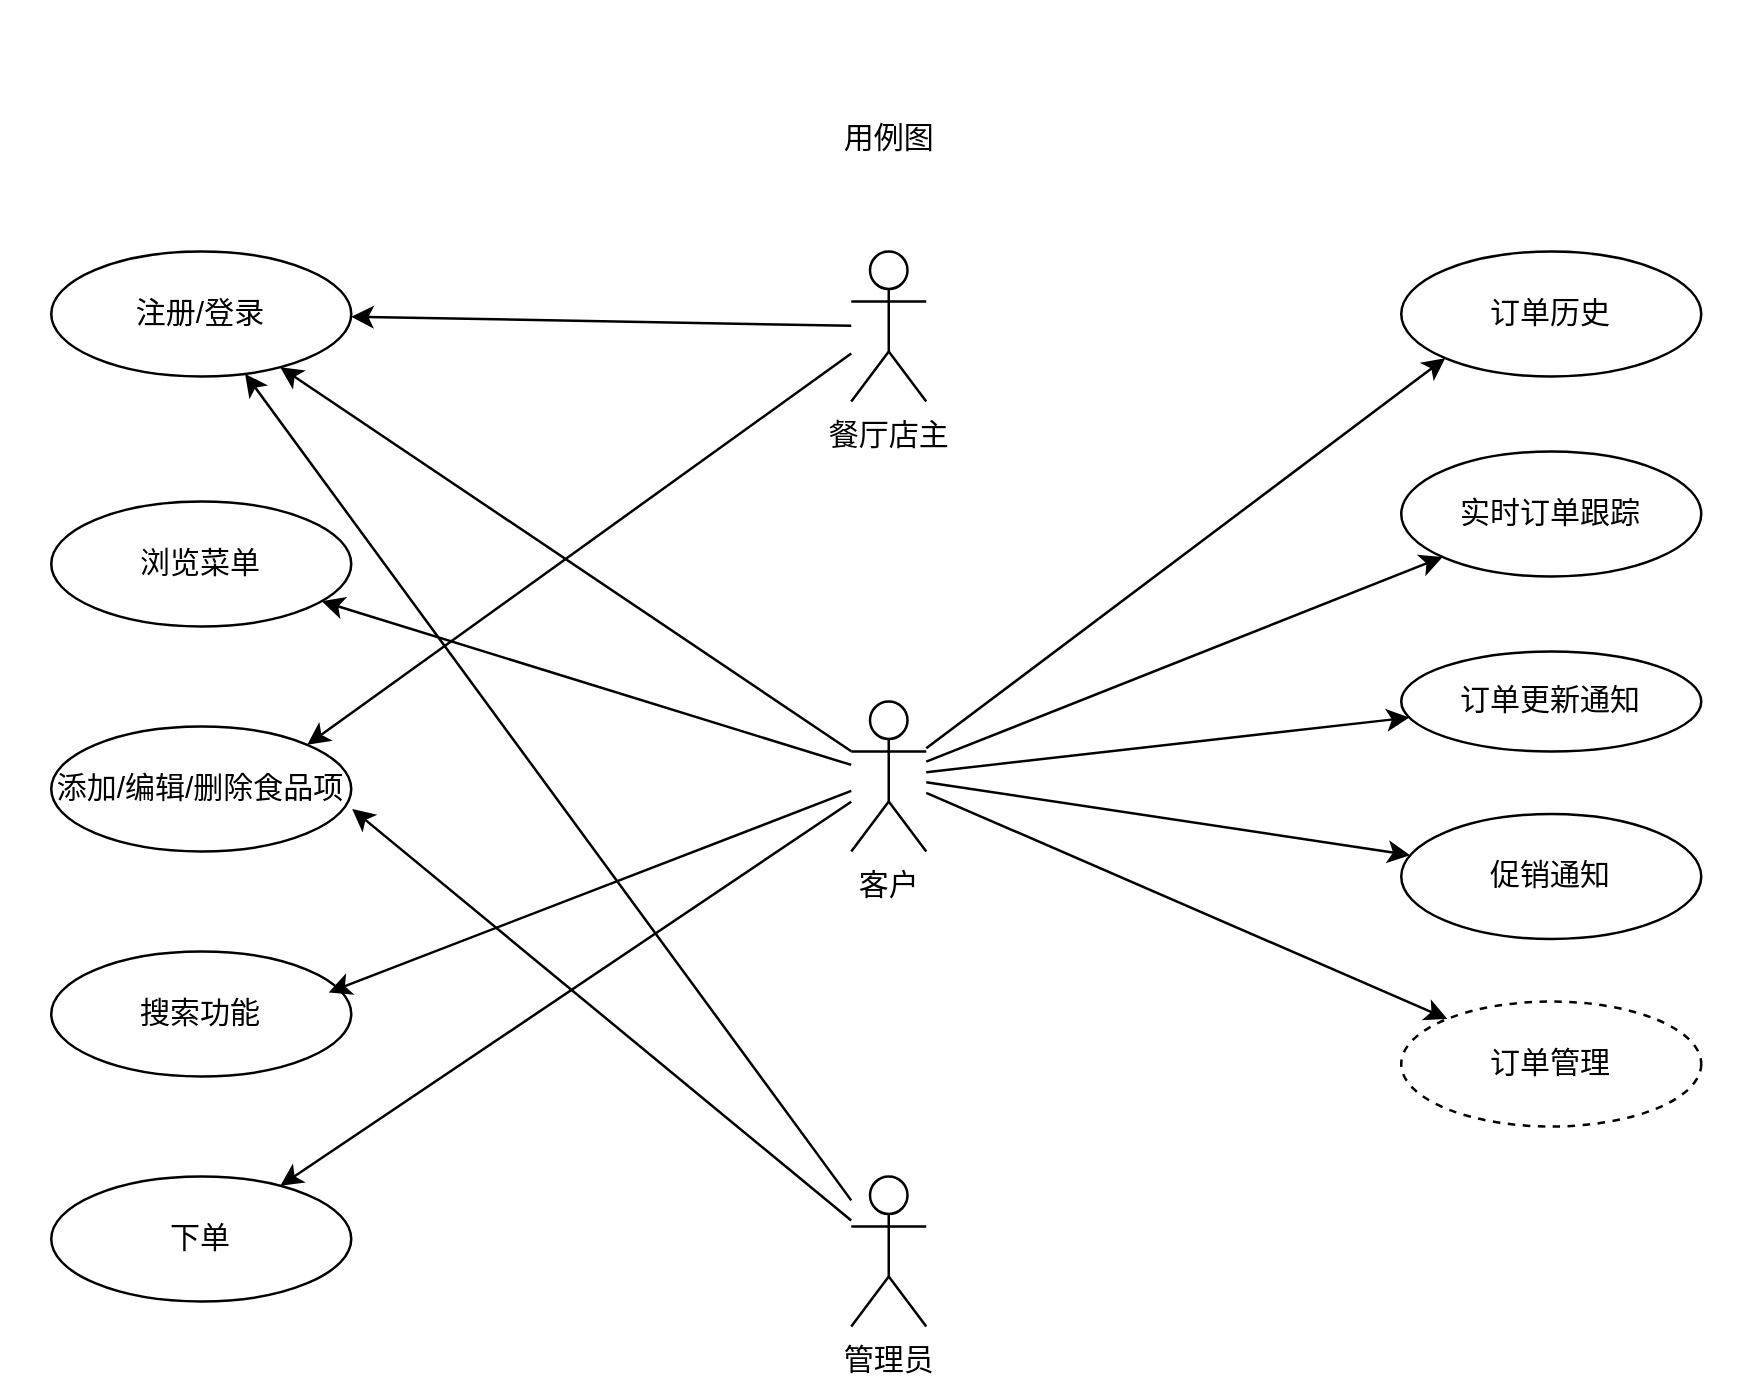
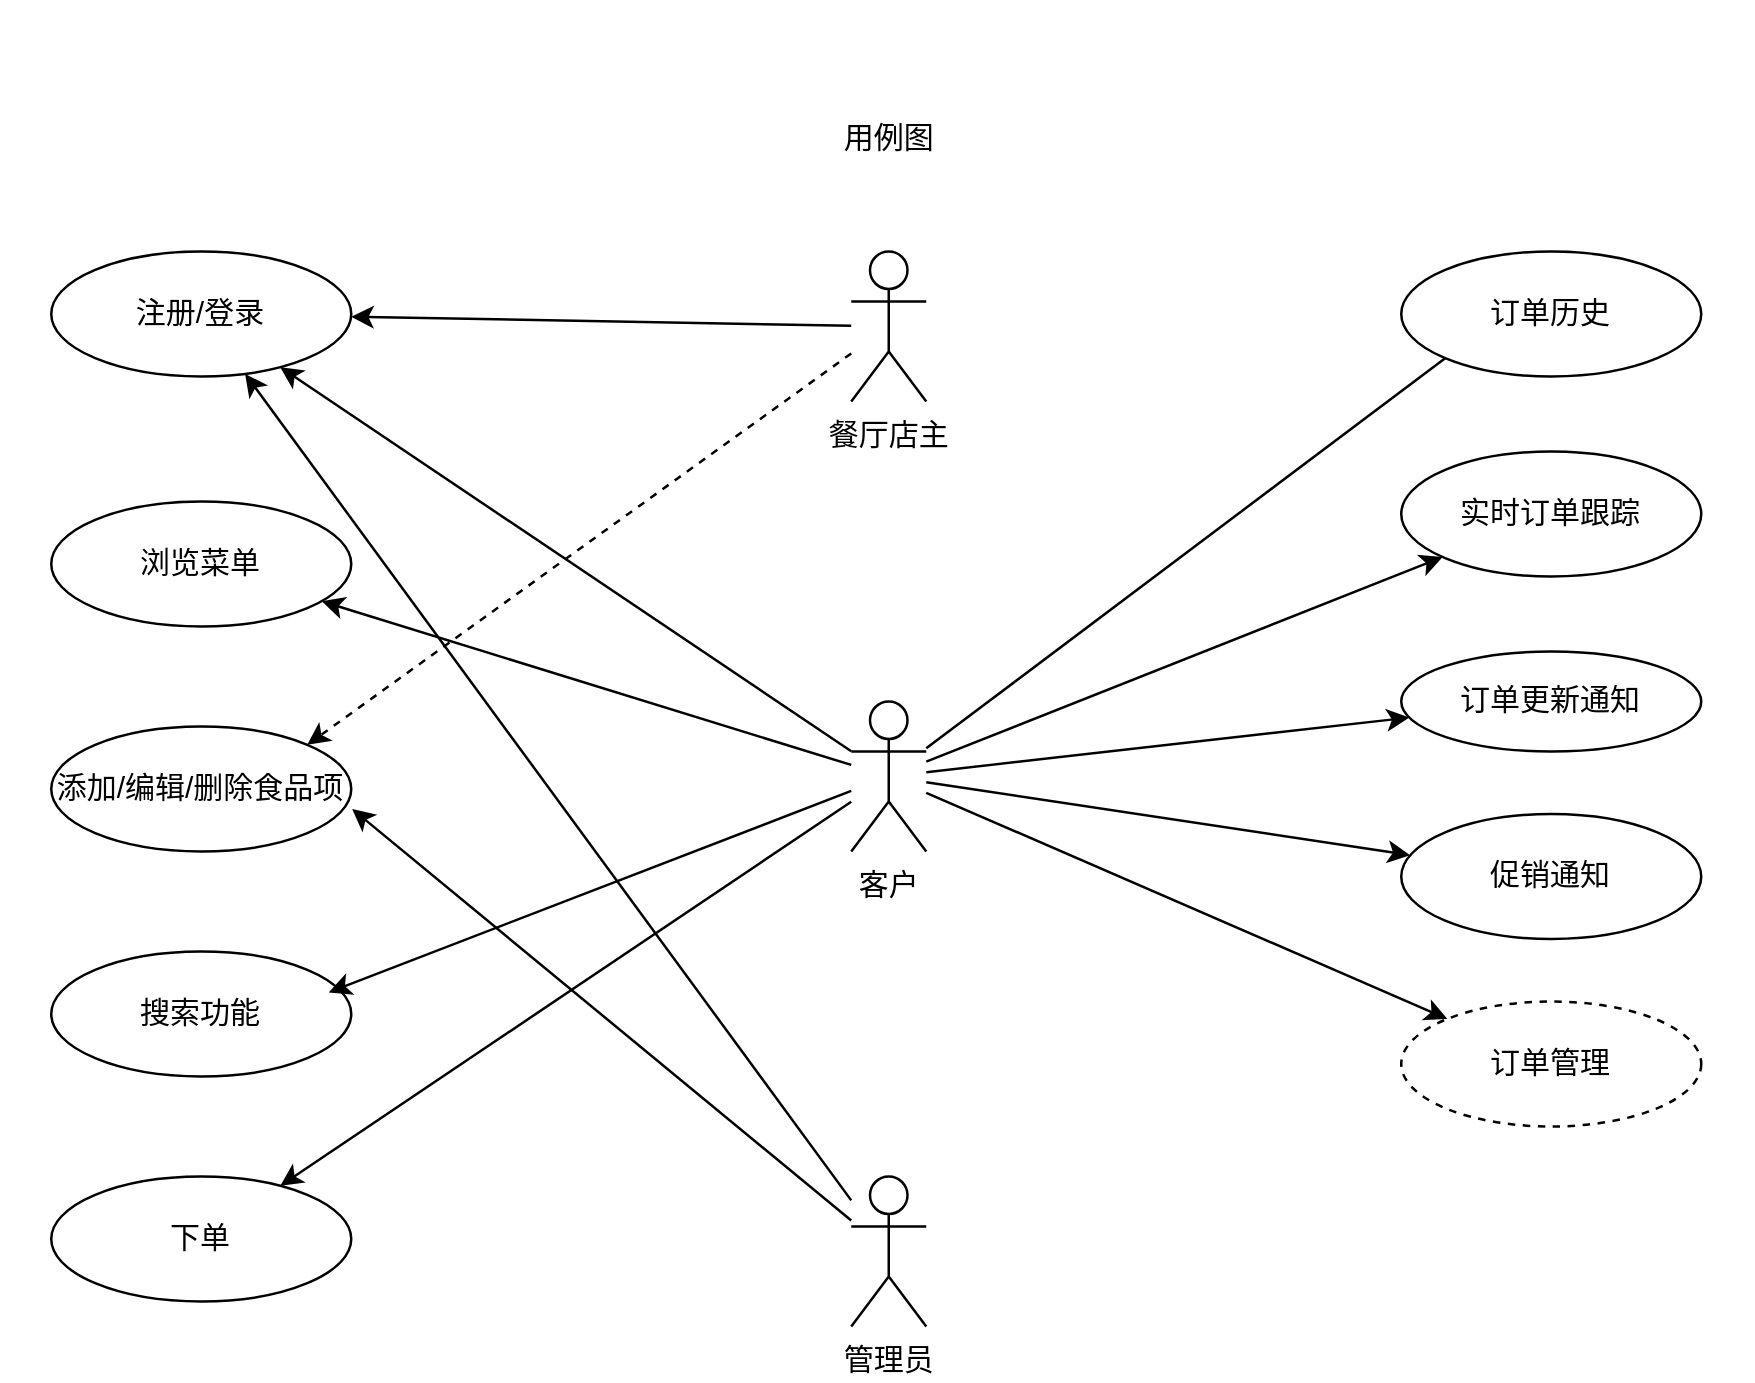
(1431, 369) -> (1436, 365)
(708, 456) -> (708, 456)
